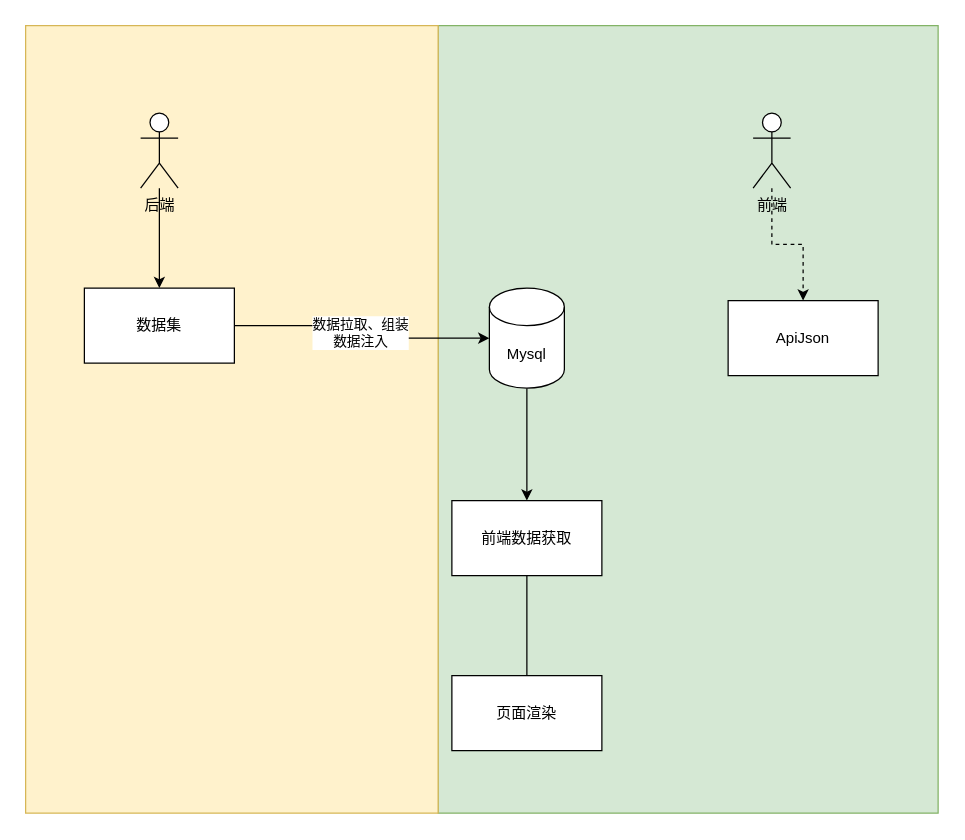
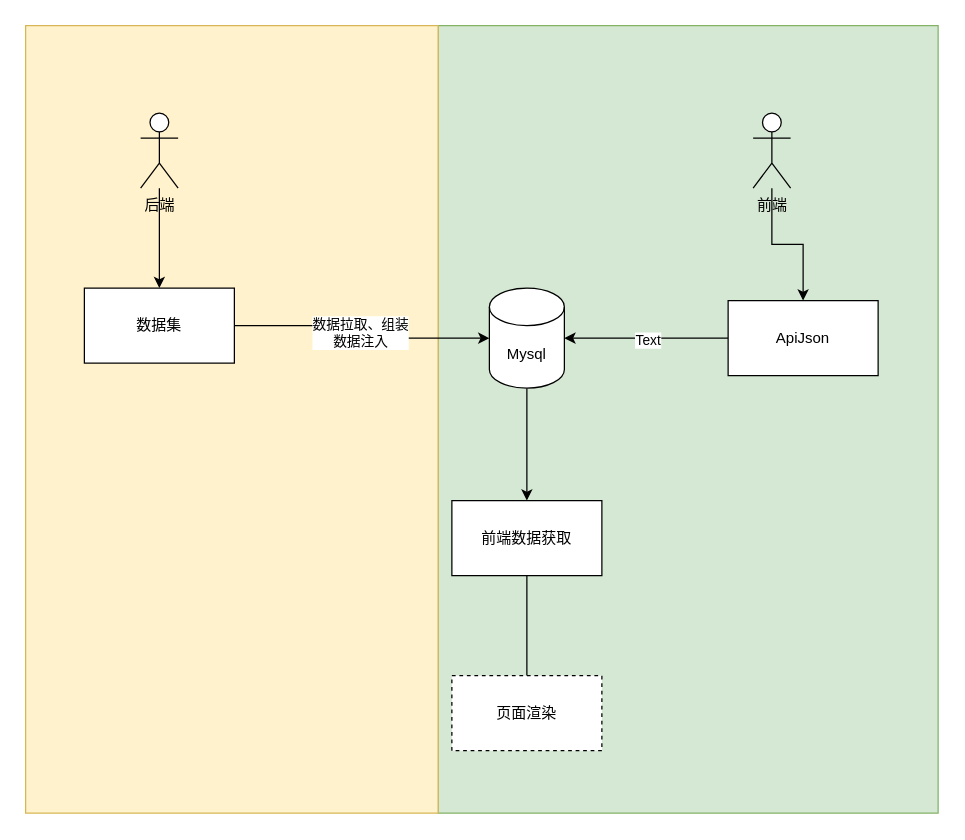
(784, 244) -> (784, 244)
none -> (651, 338)
(527, 713) -> (527, 713)
